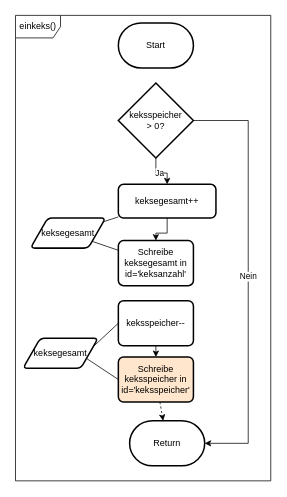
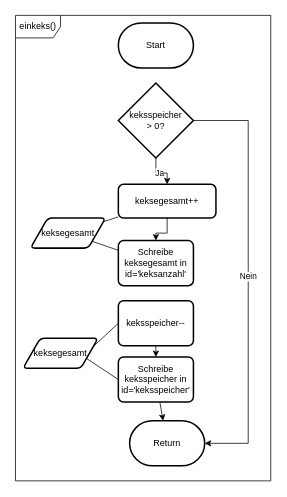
(156, 379) -> (156, 379)
(161, 409) -> (161, 409)
